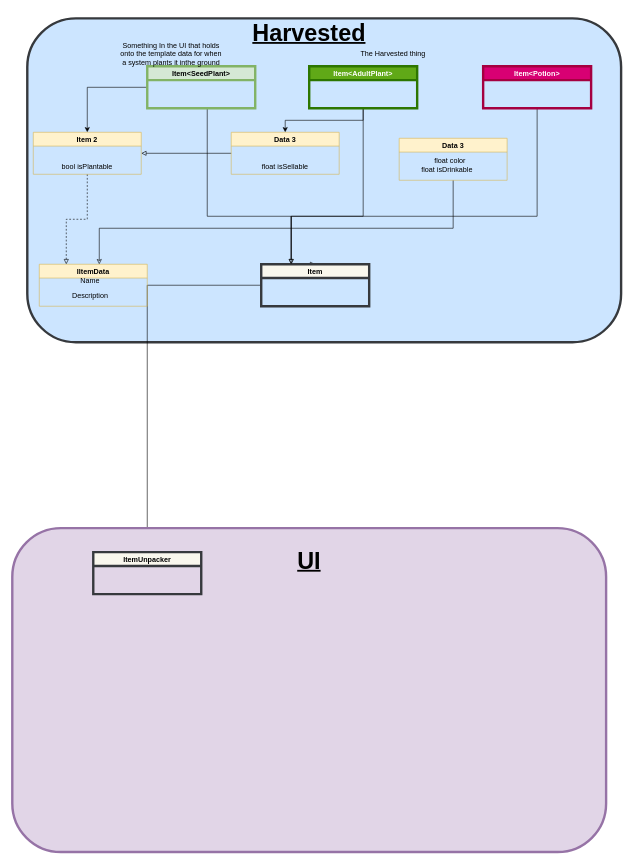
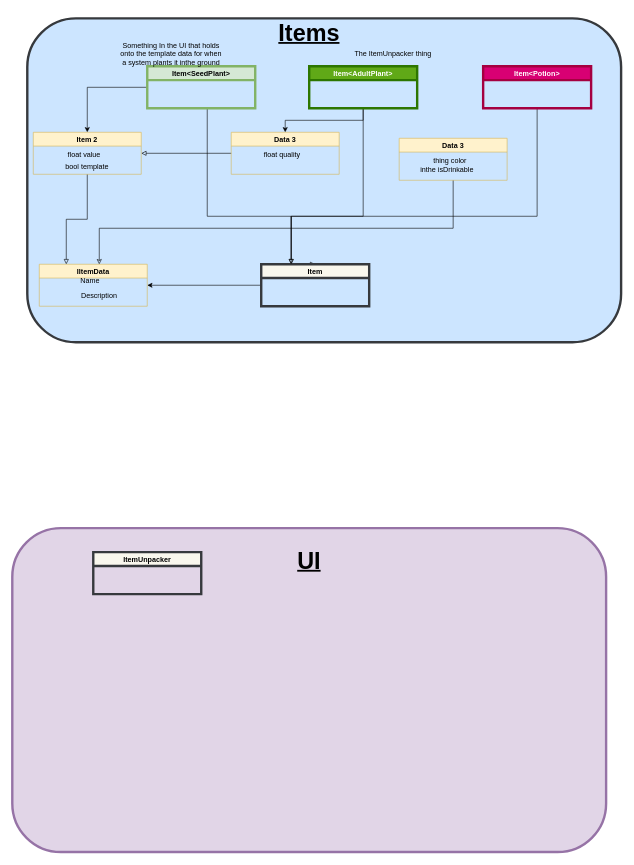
(309, 33) -> (309, 33)
(393, 54) -> (393, 54)
none -> (84, 155)
none -> (282, 155)
(450, 161) -> (450, 161)
(87, 167) -> (87, 167)
(285, 167) -> none
(447, 170) -> (447, 170)
(78, 219) -> (78, 219)
(90, 296) -> (99, 296)
(147, 418) -> (152, 285)
